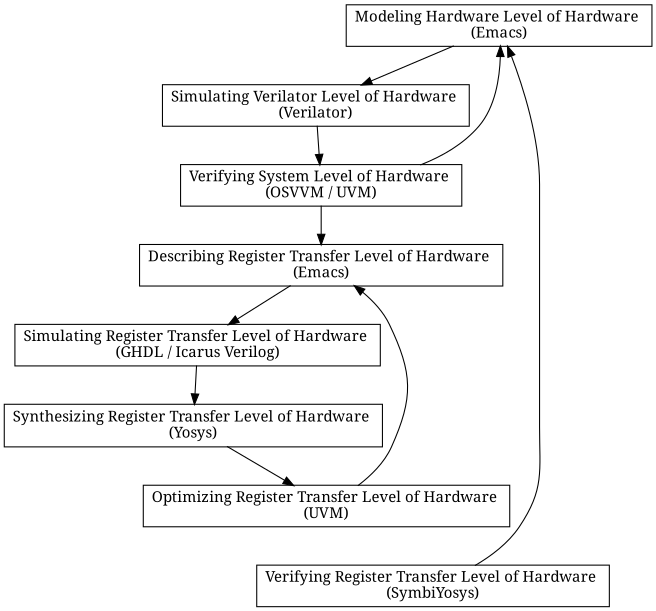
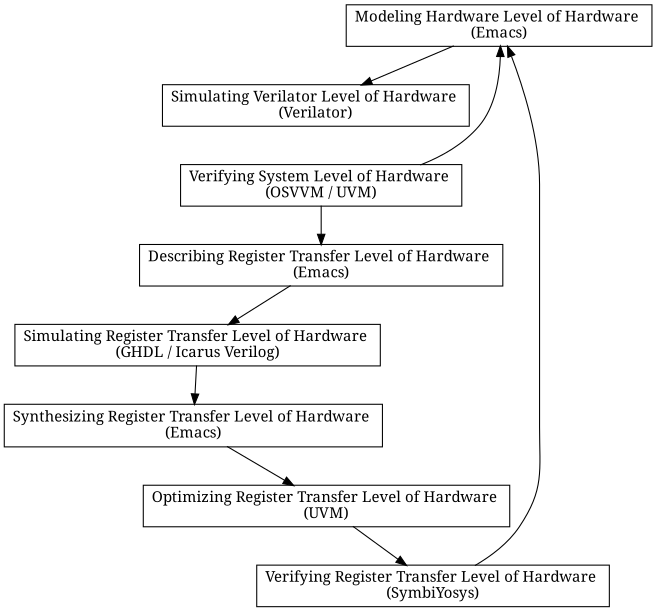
(318, 140) -> none
(407, 390) -> (375, 543)
(193, 426) -> (193, 426)
